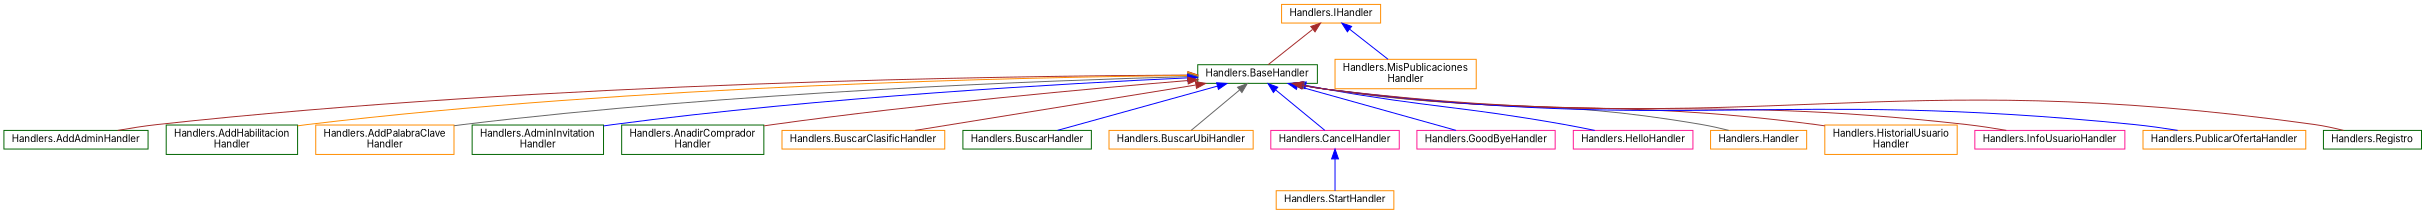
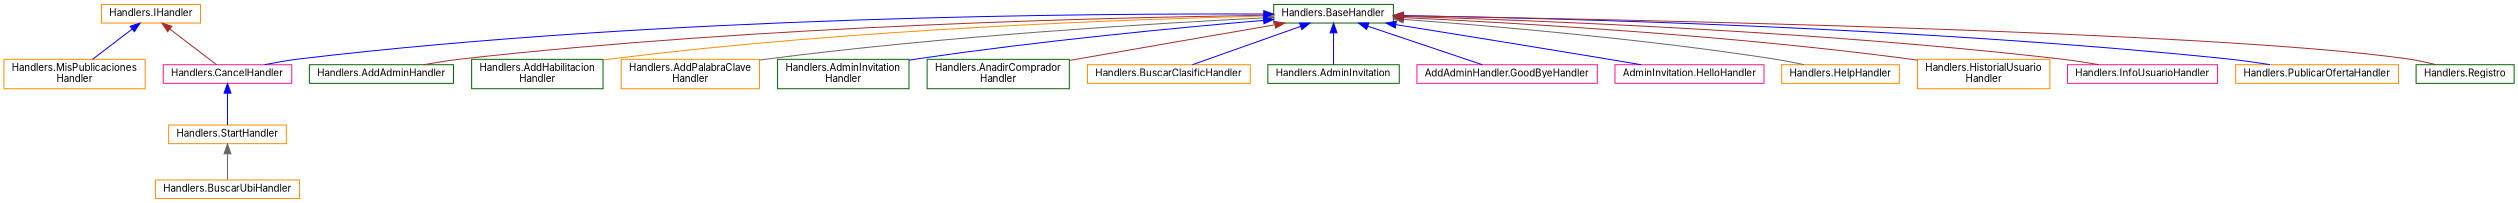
(1290, 47) -> (193, 47)
(1055, 108) -> (1246, 46)
(1215, 110) -> (227, 167)
(1027, 140) -> (1334, 74)
(1486, 140) -> (1507, 74)
(1633, 140) -> (1689, 74)
(1759, 140) -> (1841, 74)
